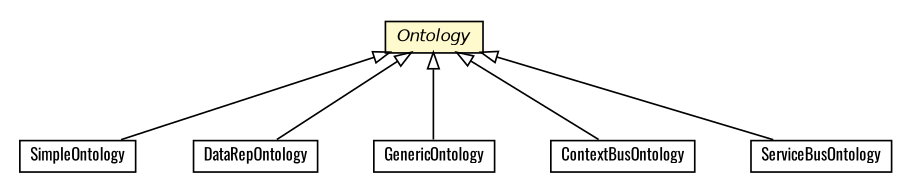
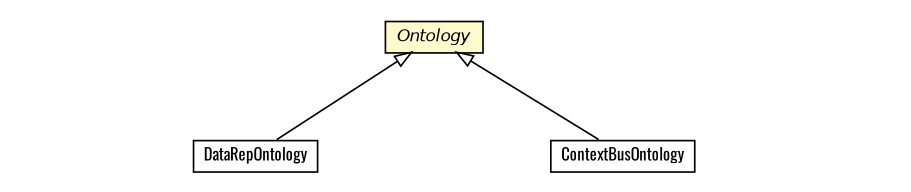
(78, 155) -> none
(433, 155) -> none
(820, 155) -> none
